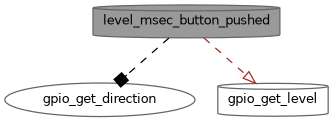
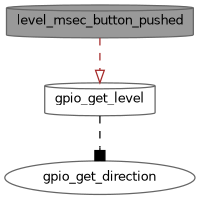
(148, 56) -> (100, 132)
